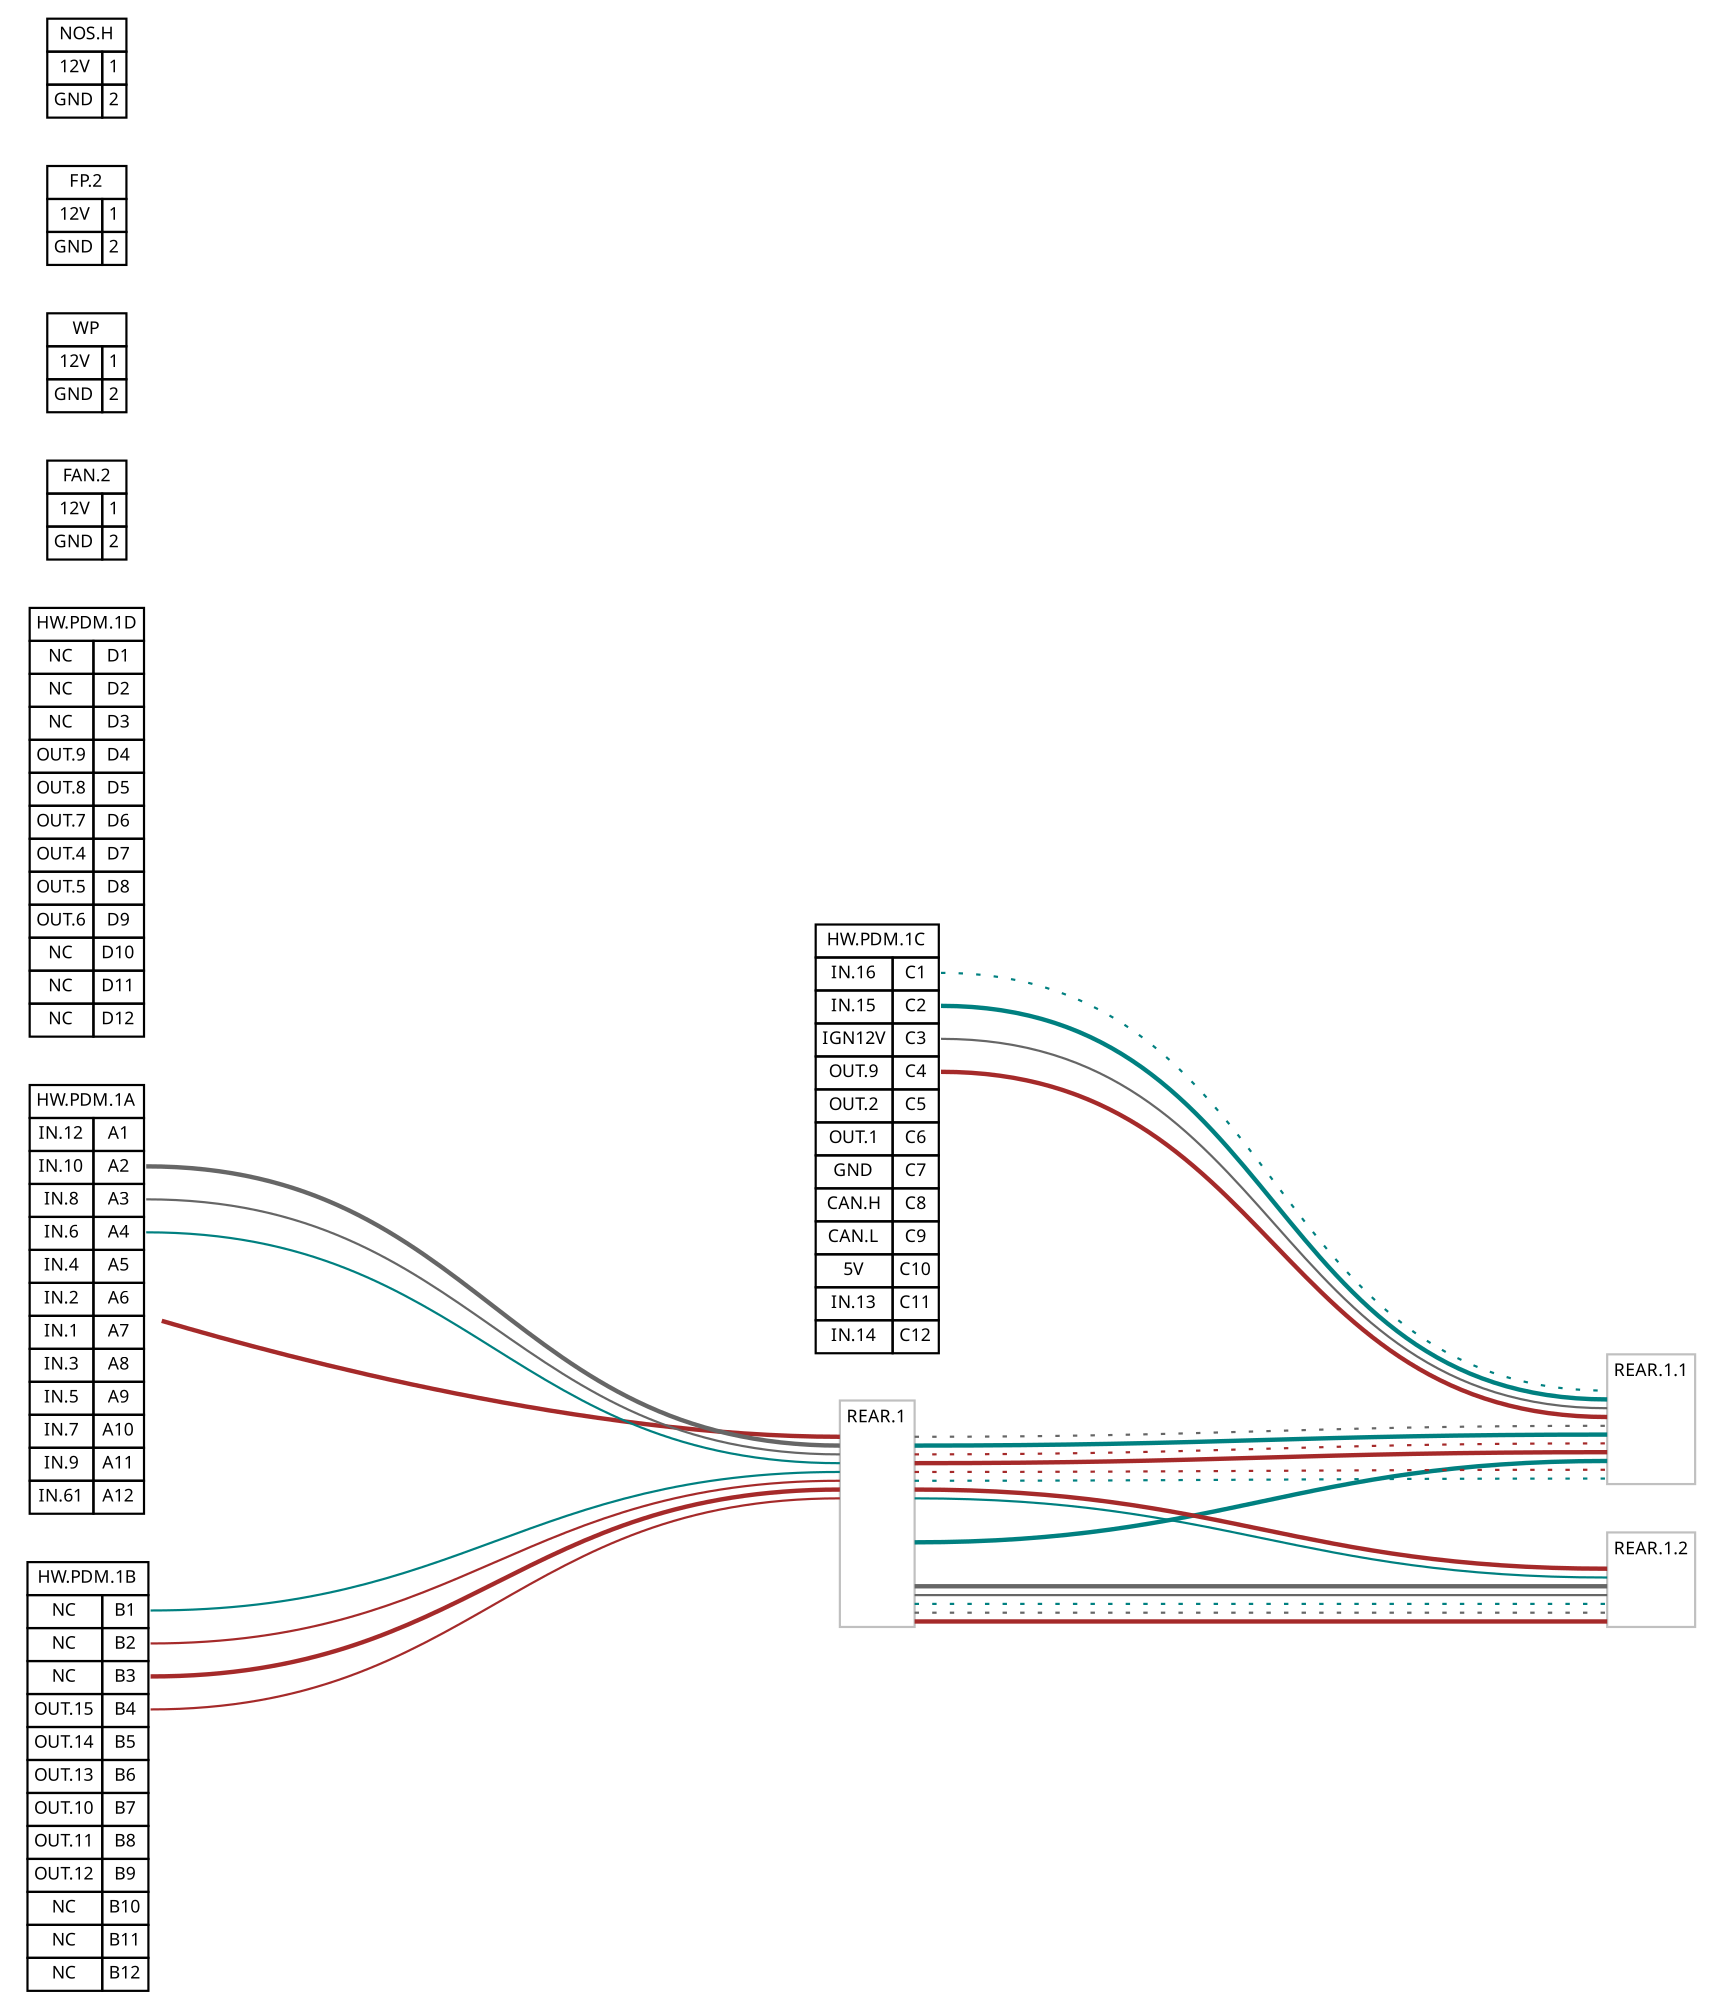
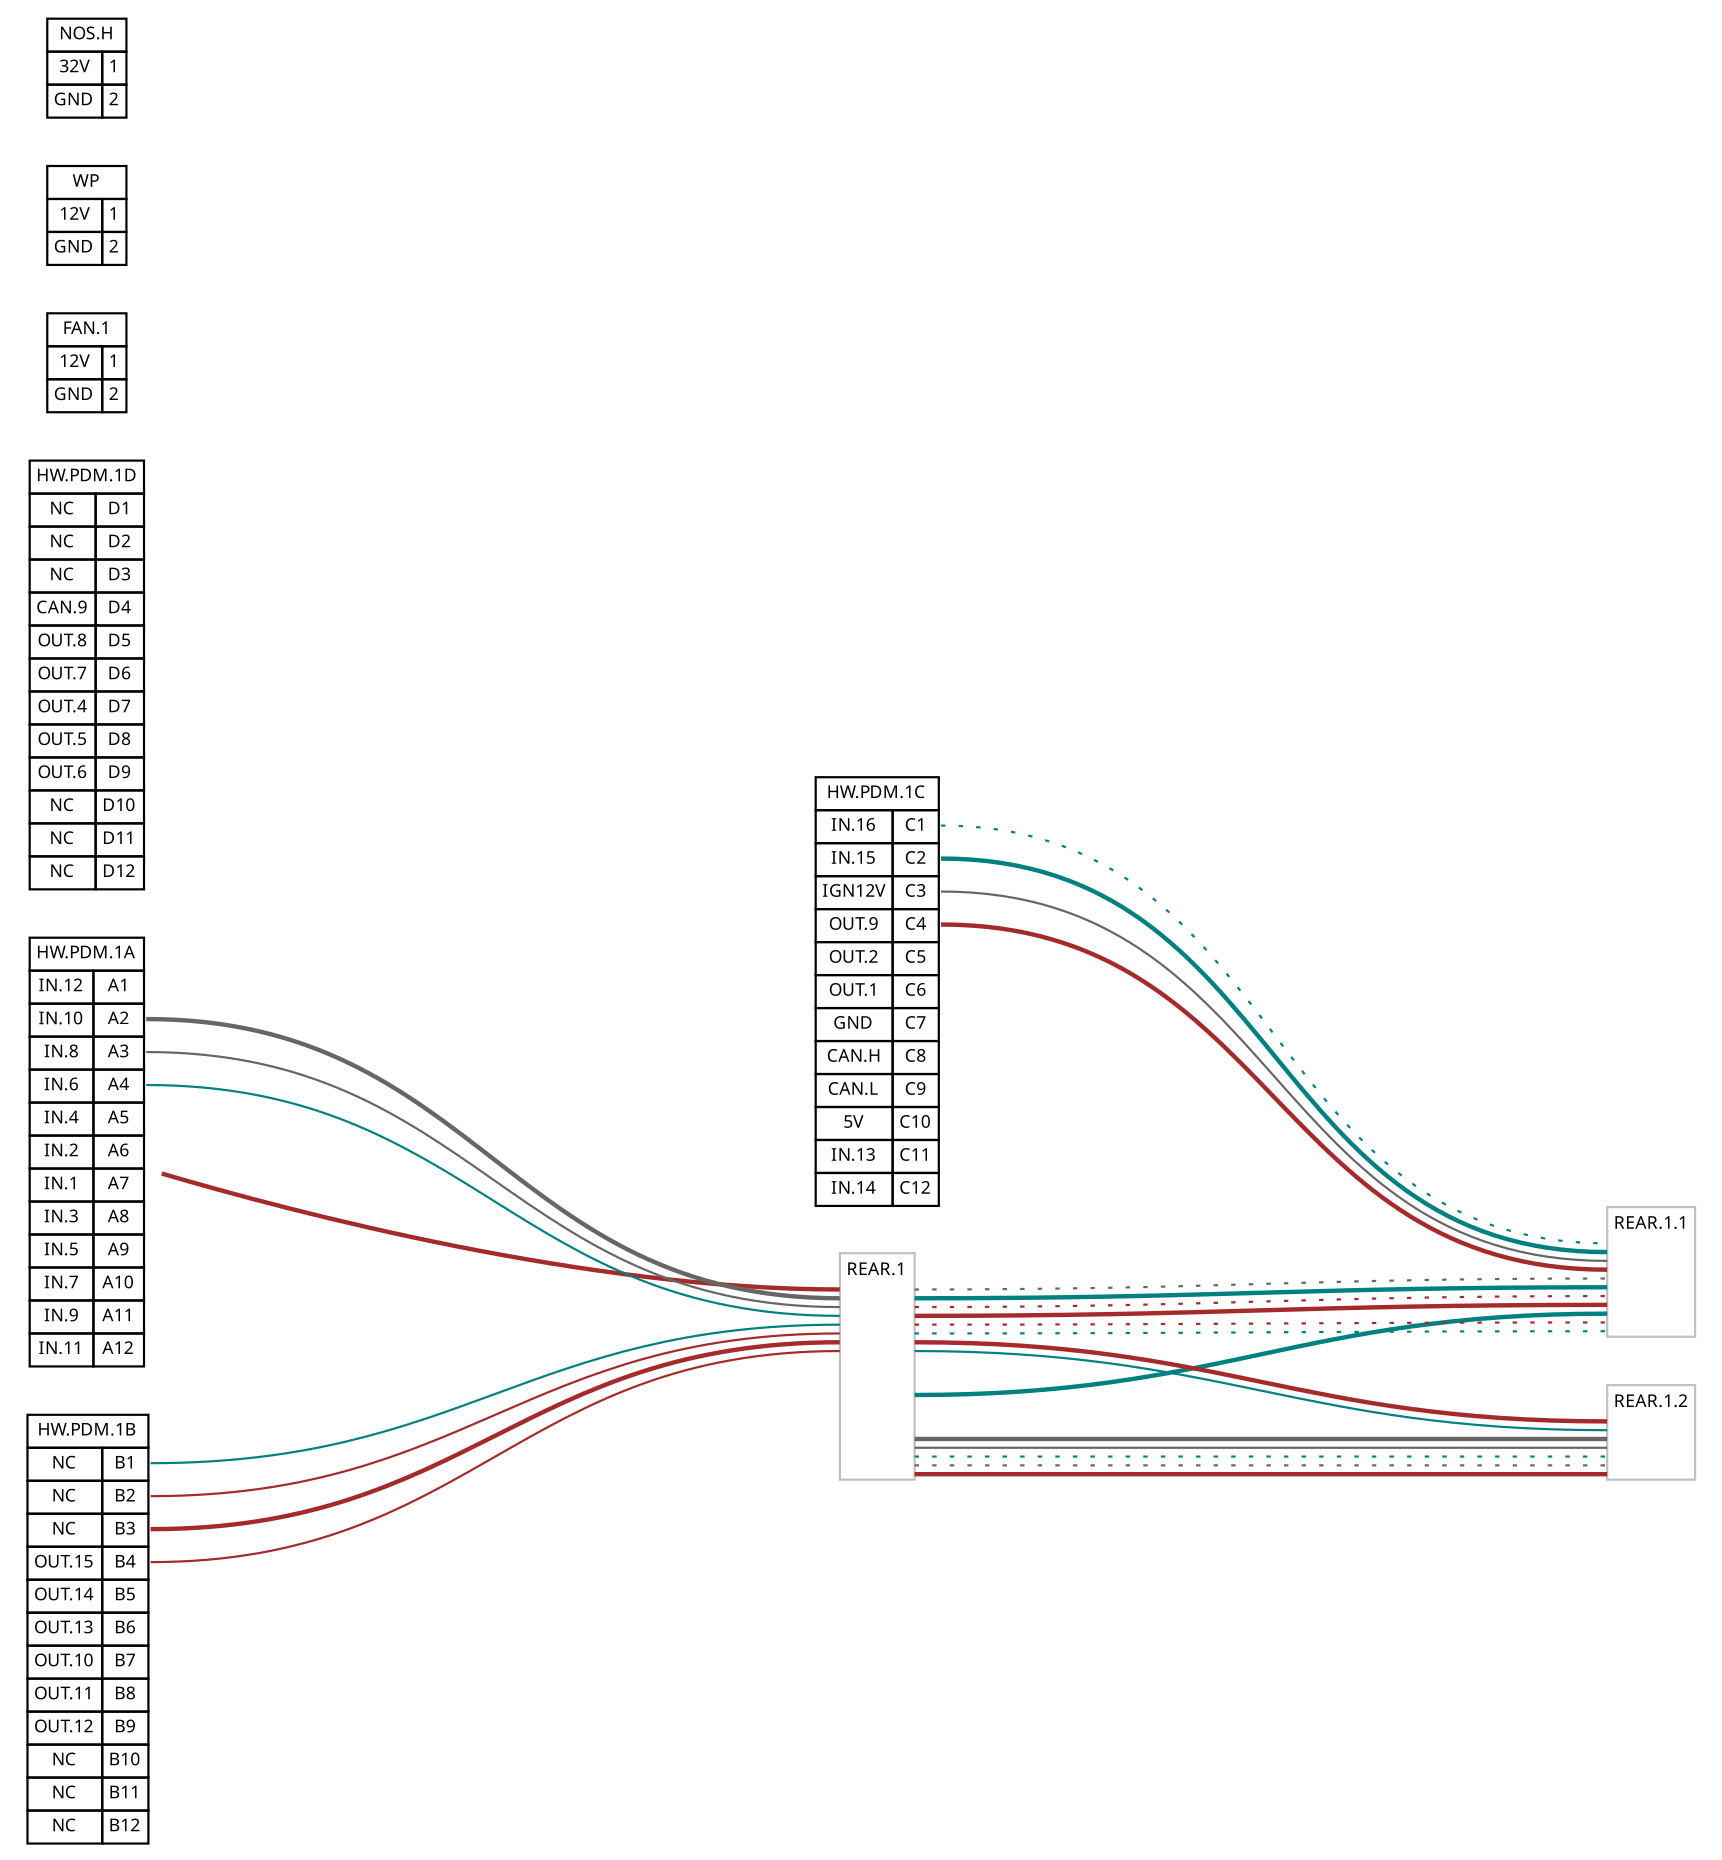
(75, 67) -> (75, 67)
(87, 214) -> none
none -> (87, 362)
(87, 509) -> none
(62, 755) -> (63, 608)
(62, 1496) -> (62, 1349)
